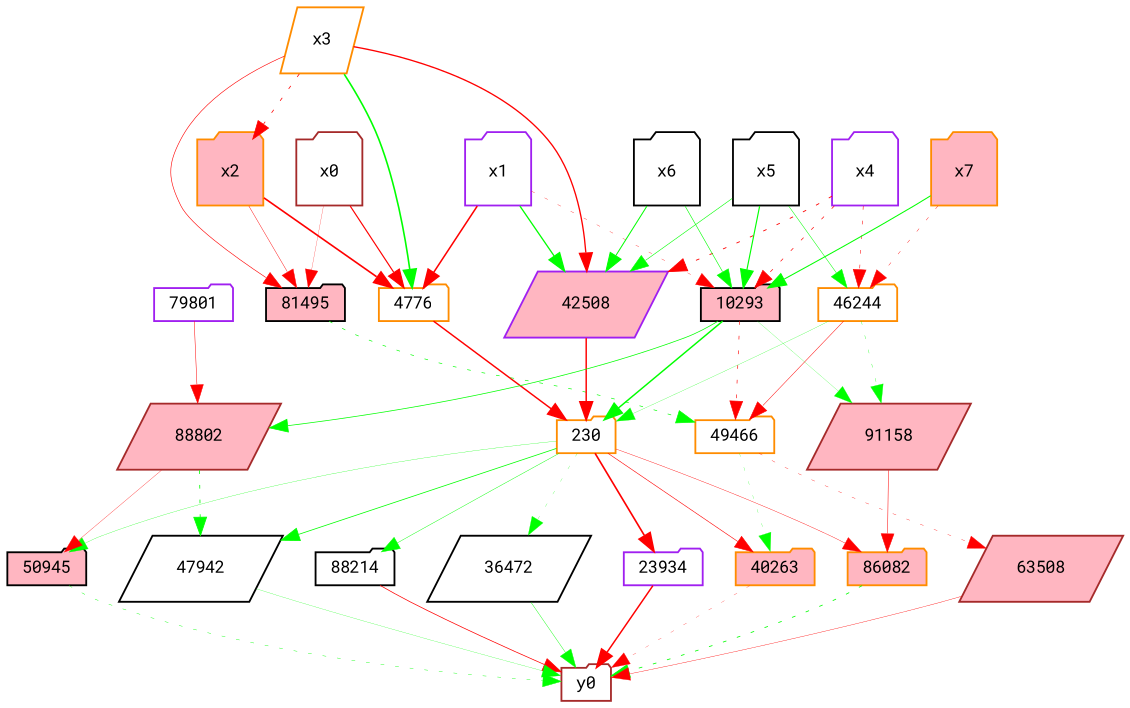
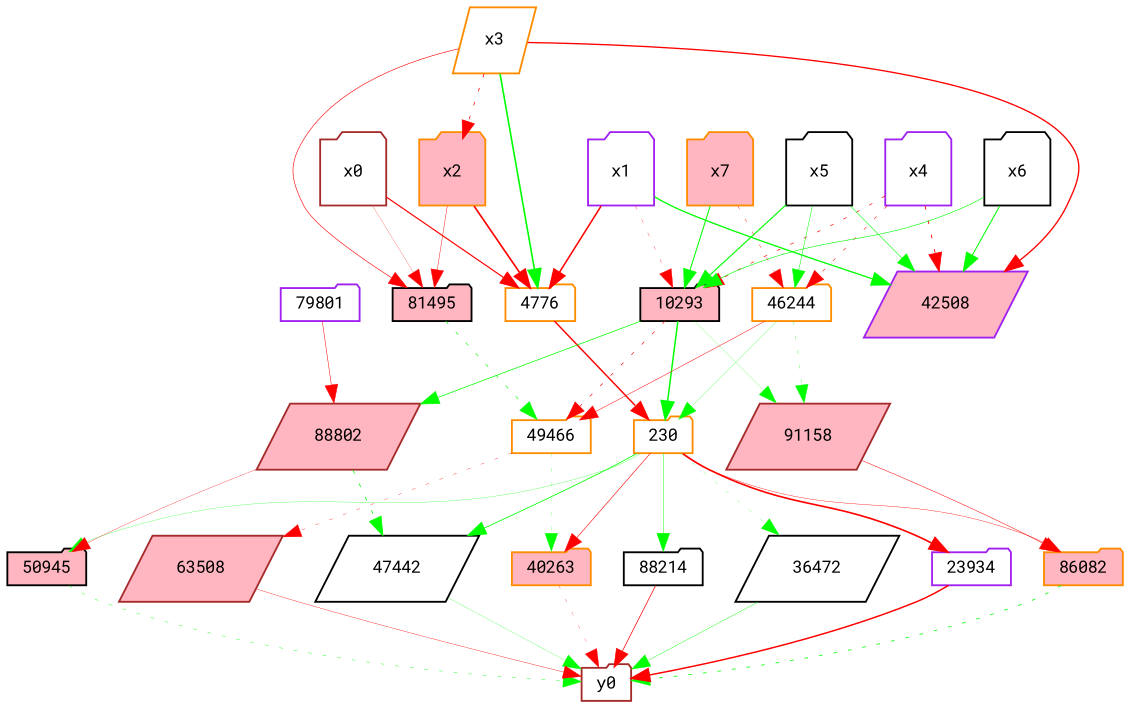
(586, 381) -> none
(201, 569) -> (397, 569)
